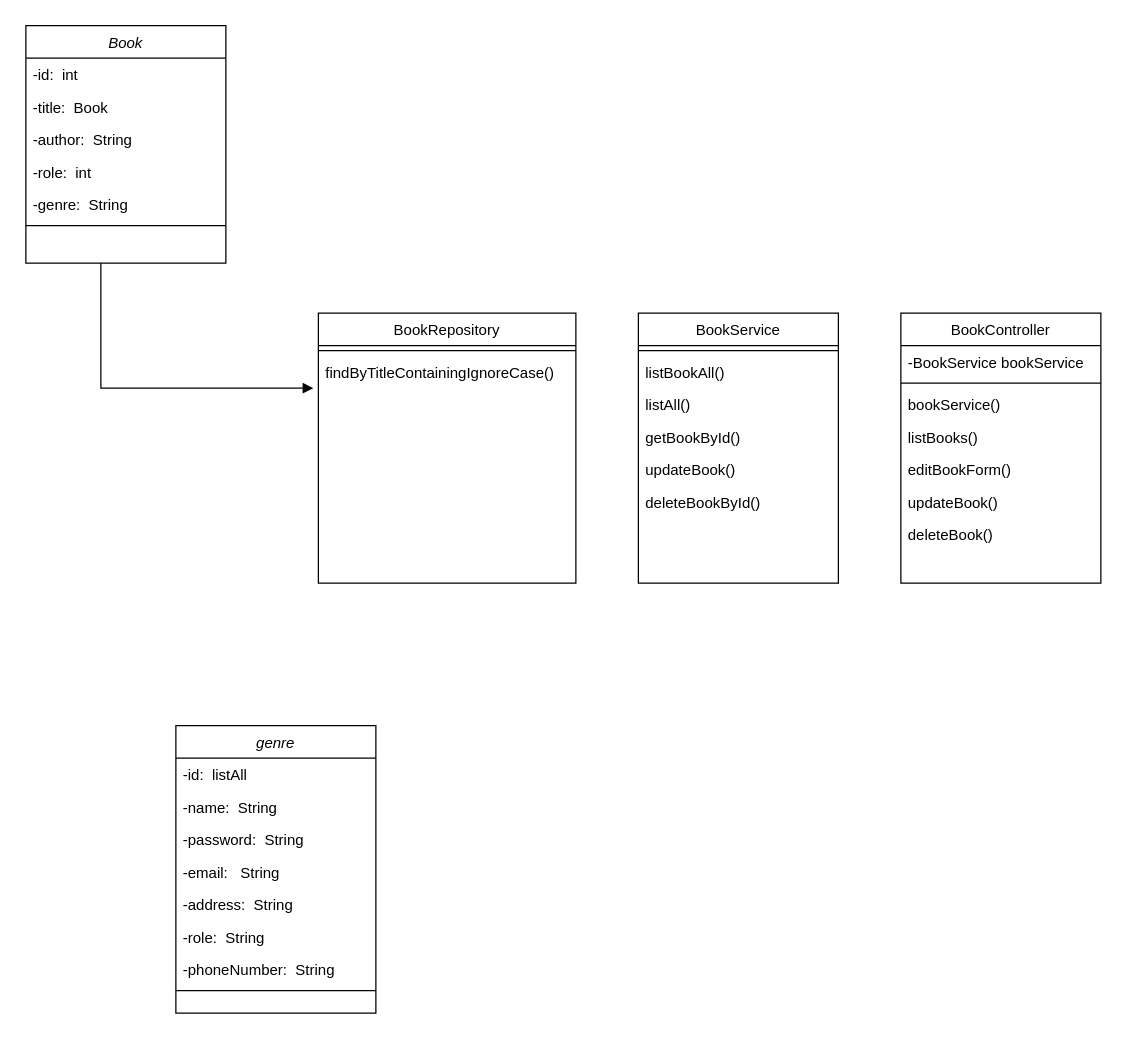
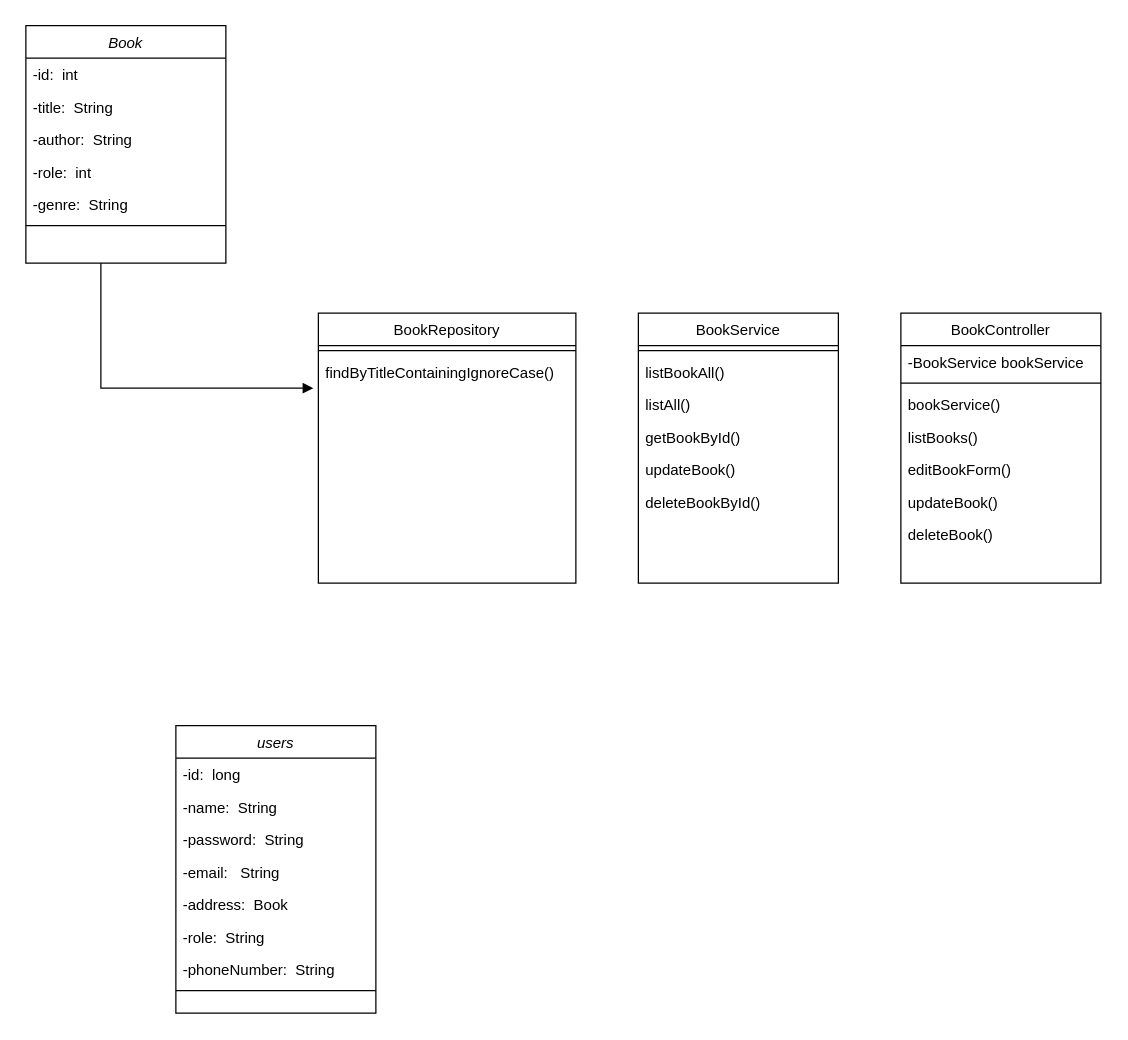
(79, 108) -> (86, 108)
(275, 743) -> (275, 743)
(223, 775) -> (217, 775)
(248, 905) -> (242, 905)
